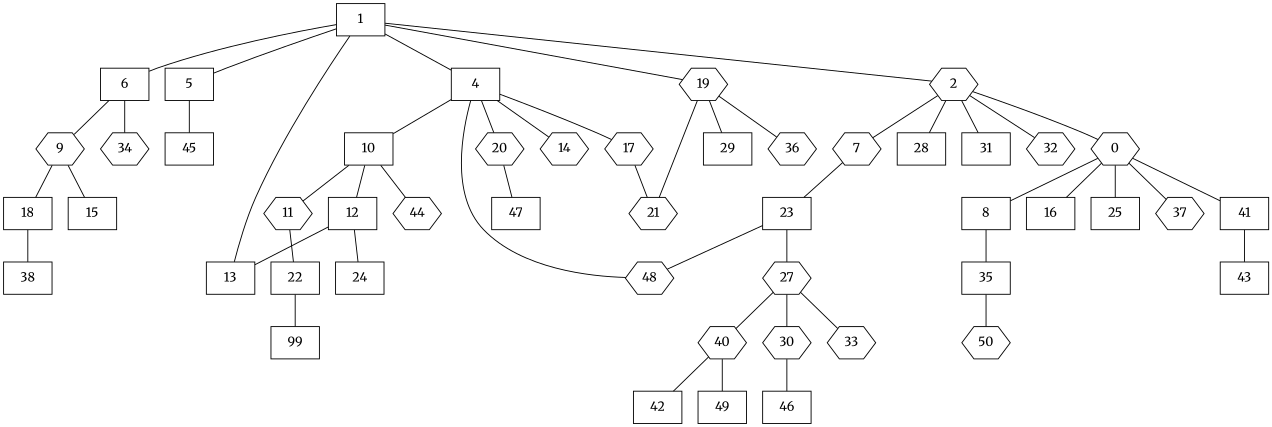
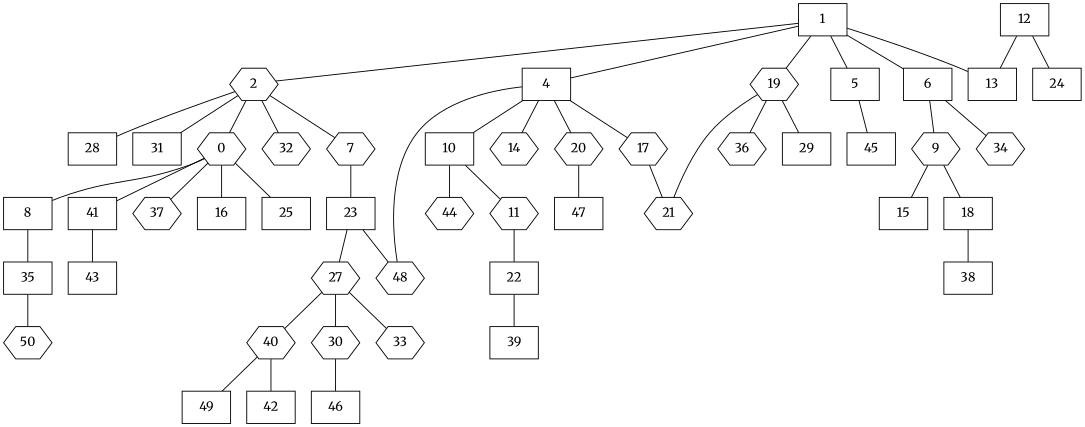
(361, 181) -> none
(295, 343) -> (514, 343)
